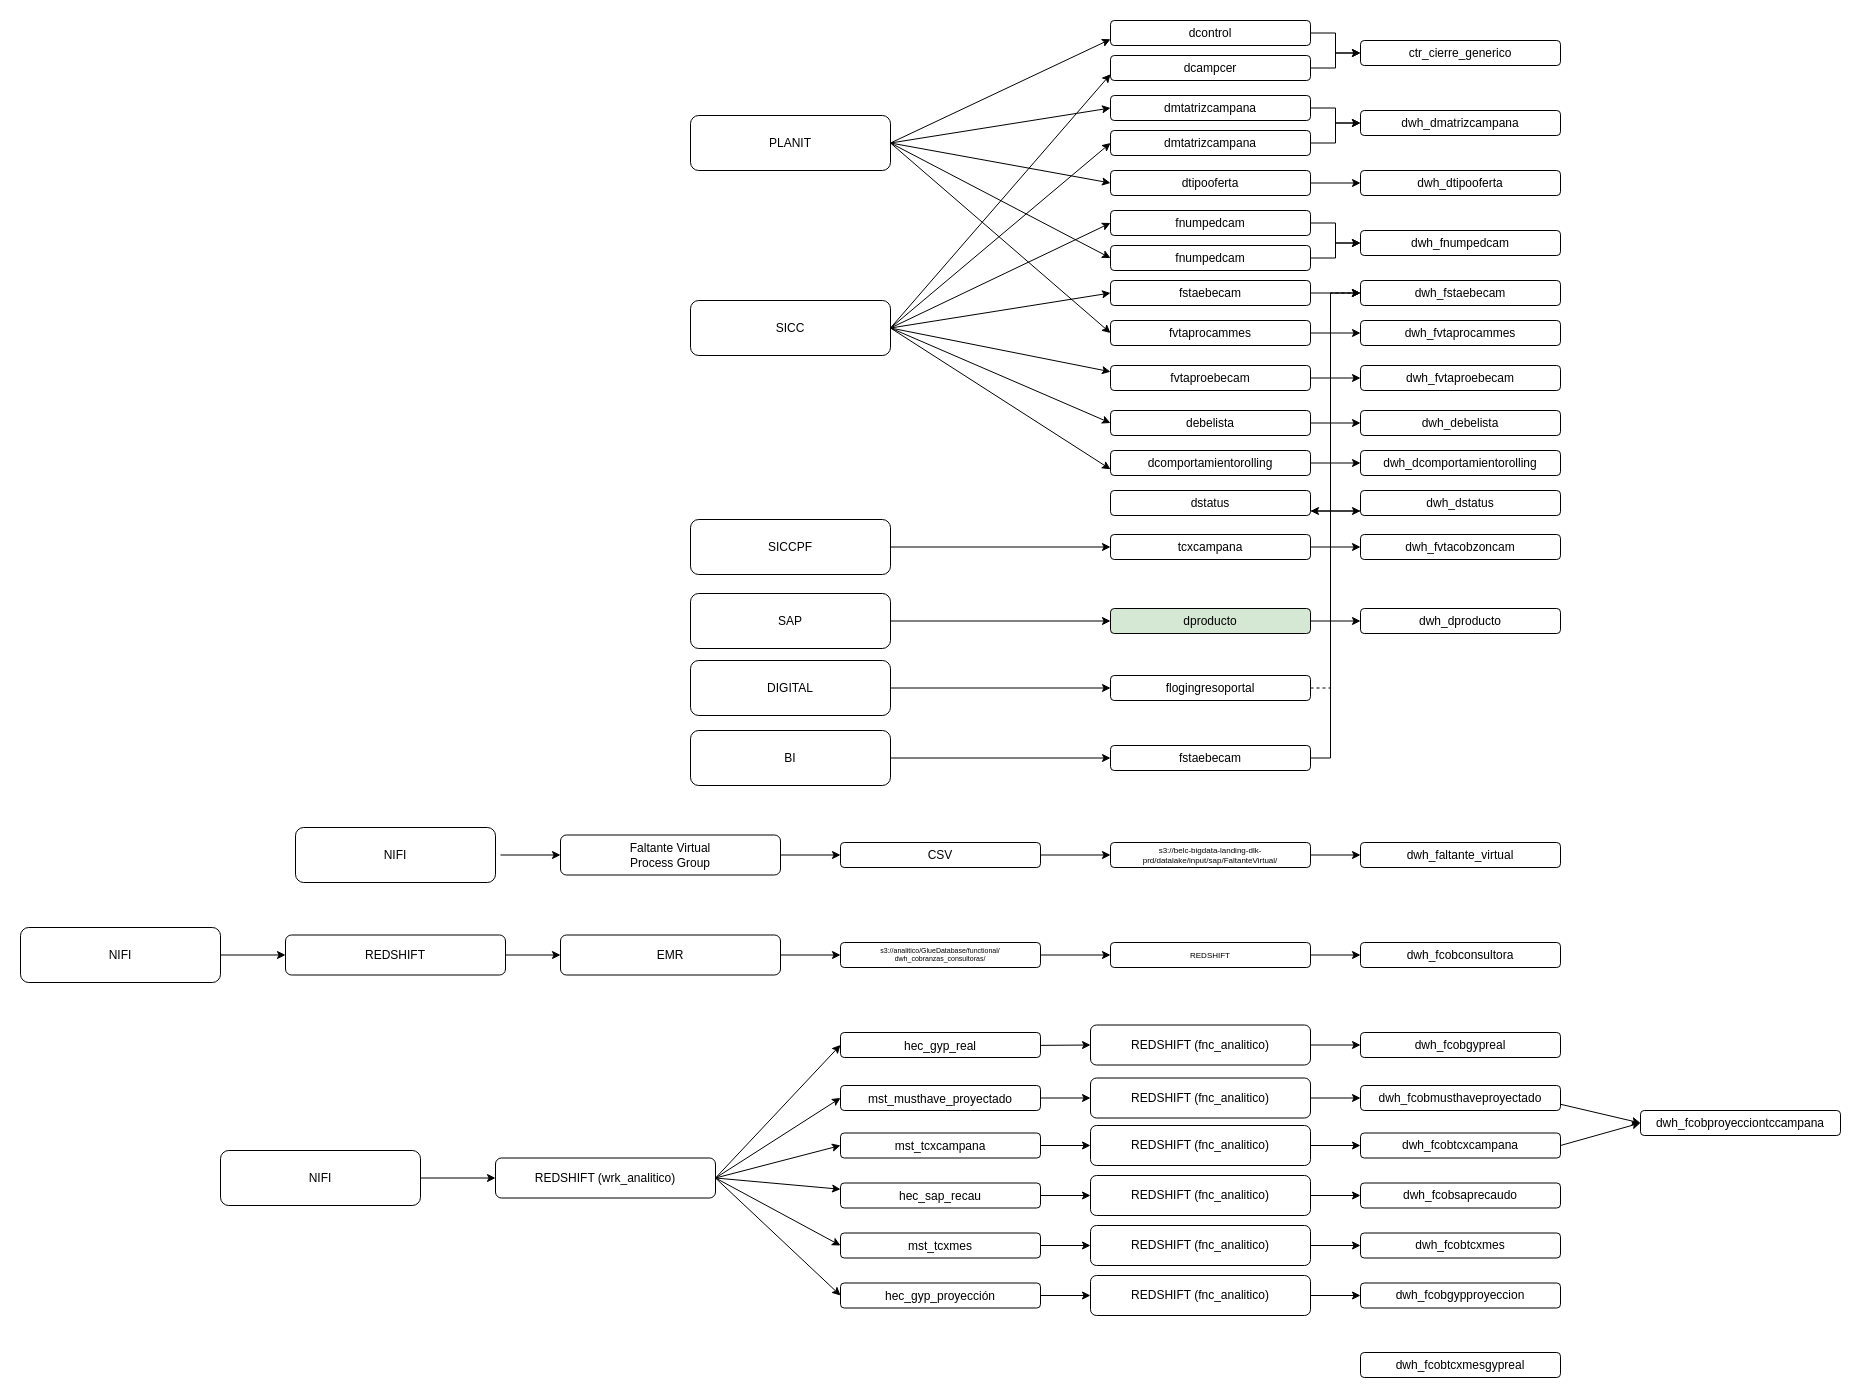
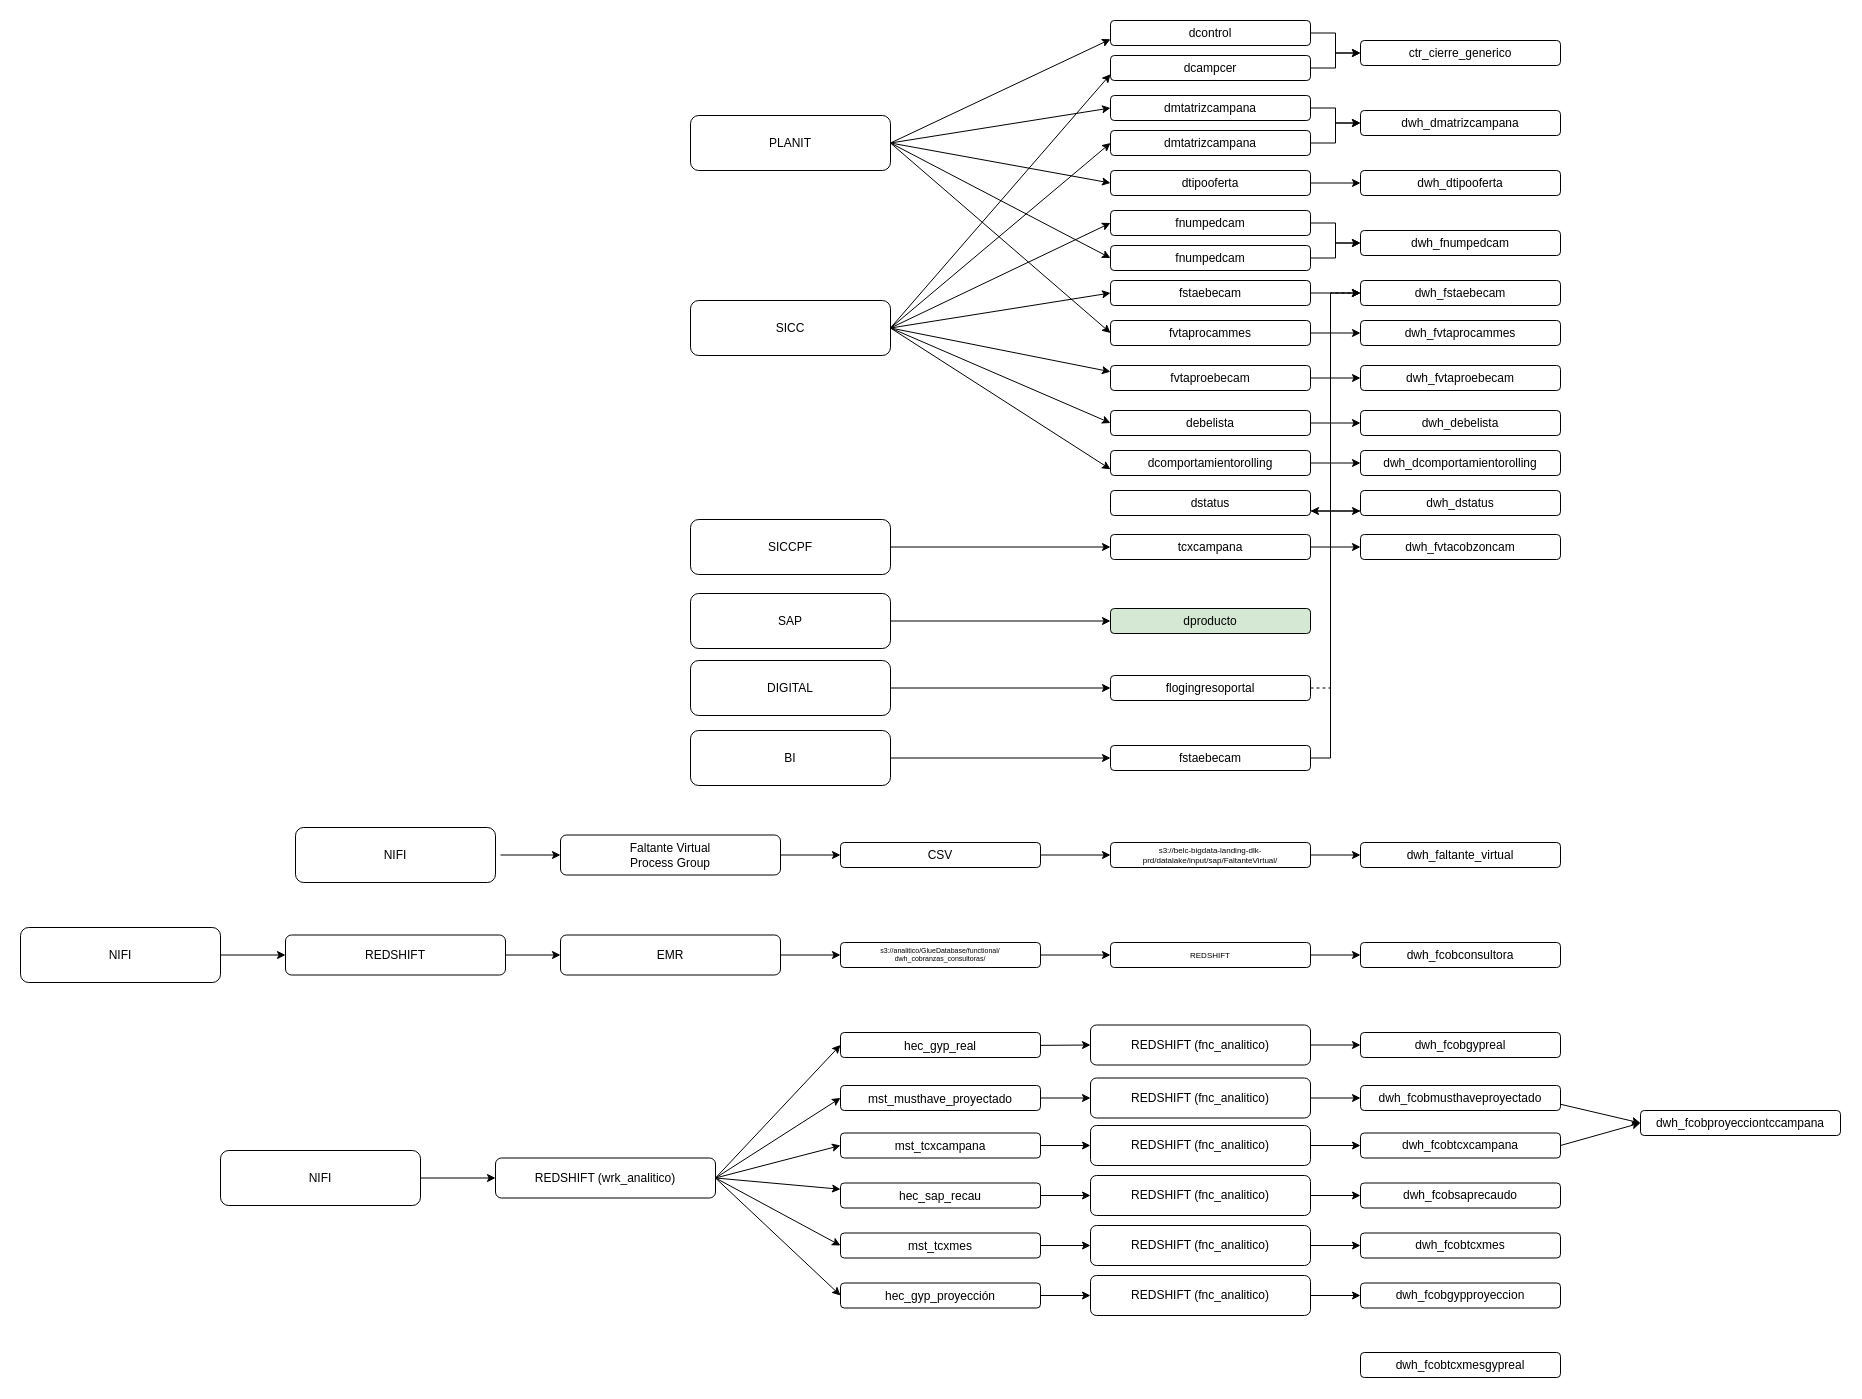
(1332, 621) -> none
(1461, 621) -> none
